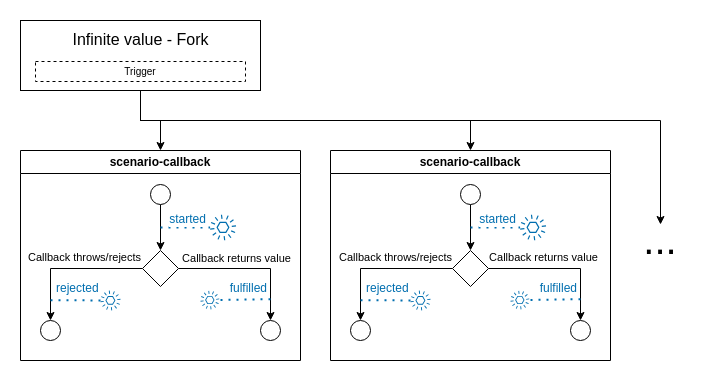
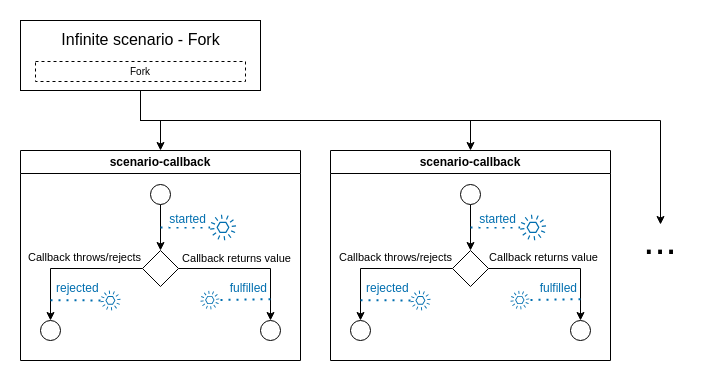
(141, 40) -> (141, 40)
(141, 72) -> (141, 72)
